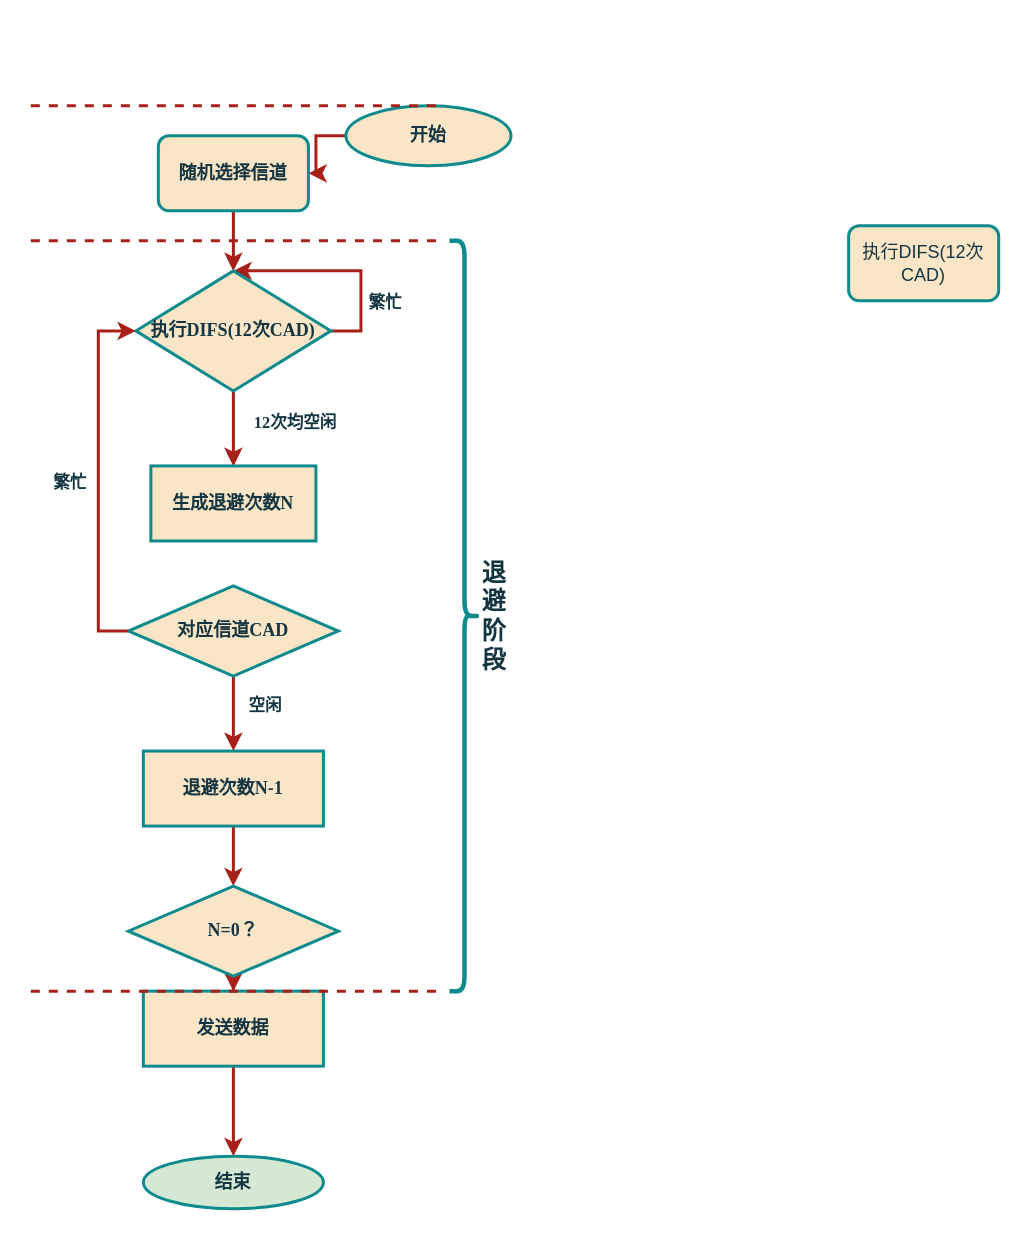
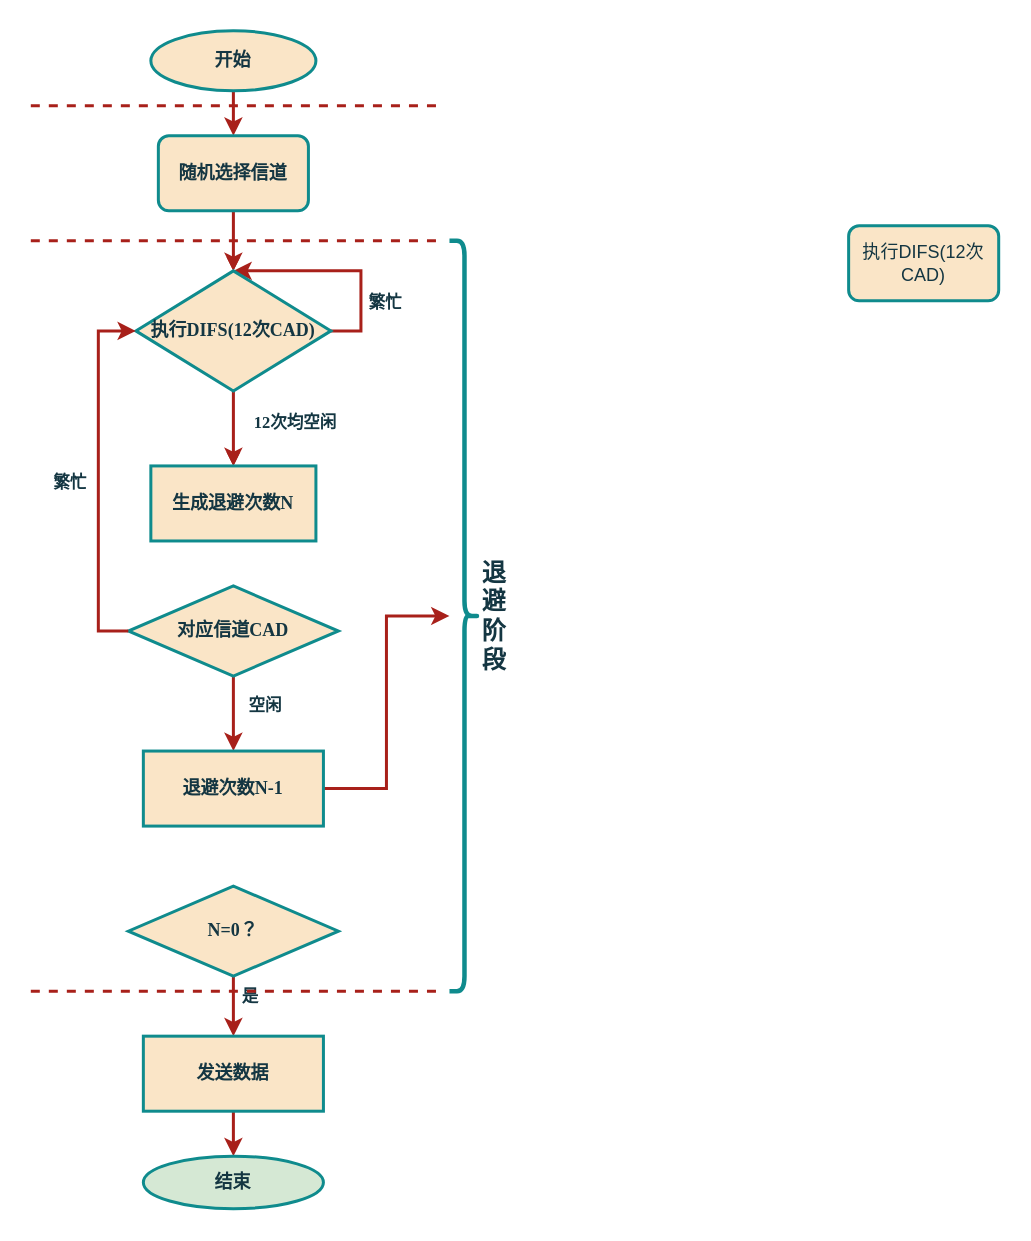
(428, 136) -> (233, 61)
(233, 849) -> (386, 709)
(233, 1028) -> (233, 1073)
